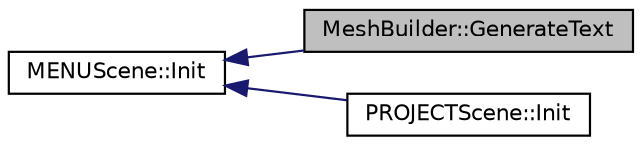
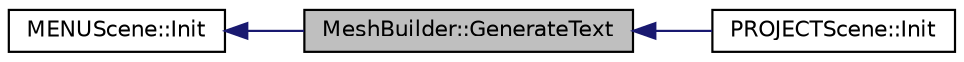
(297, 94) -> (684, 31)
